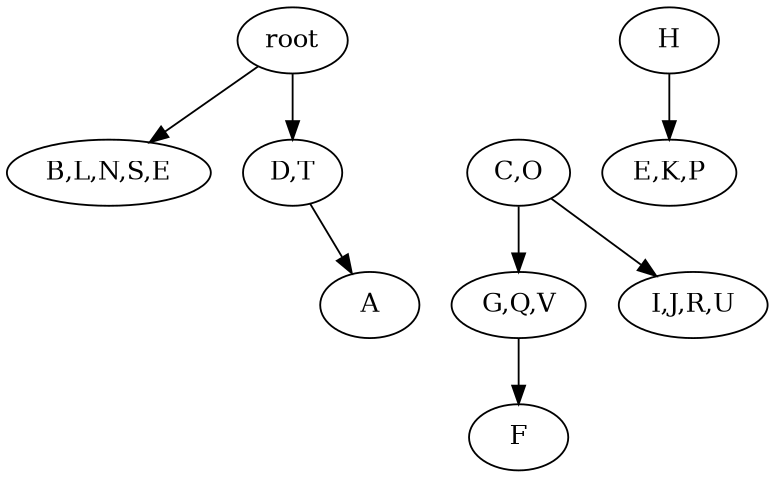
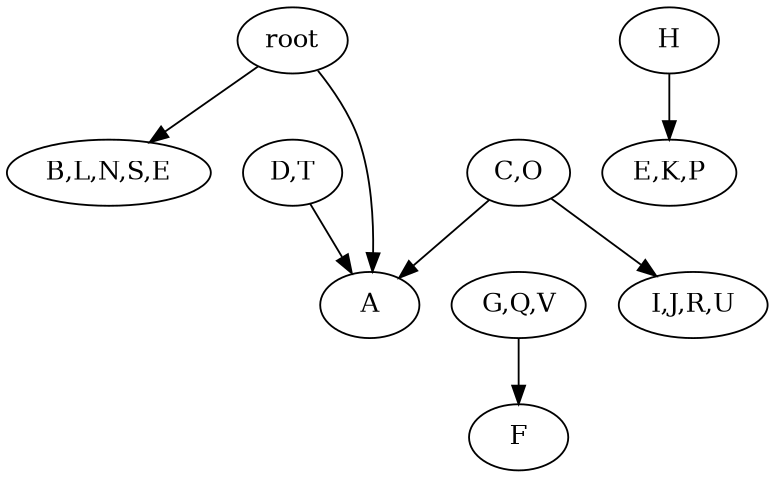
(293, 98) -> (364, 156)
(519, 230) -> (451, 233)
